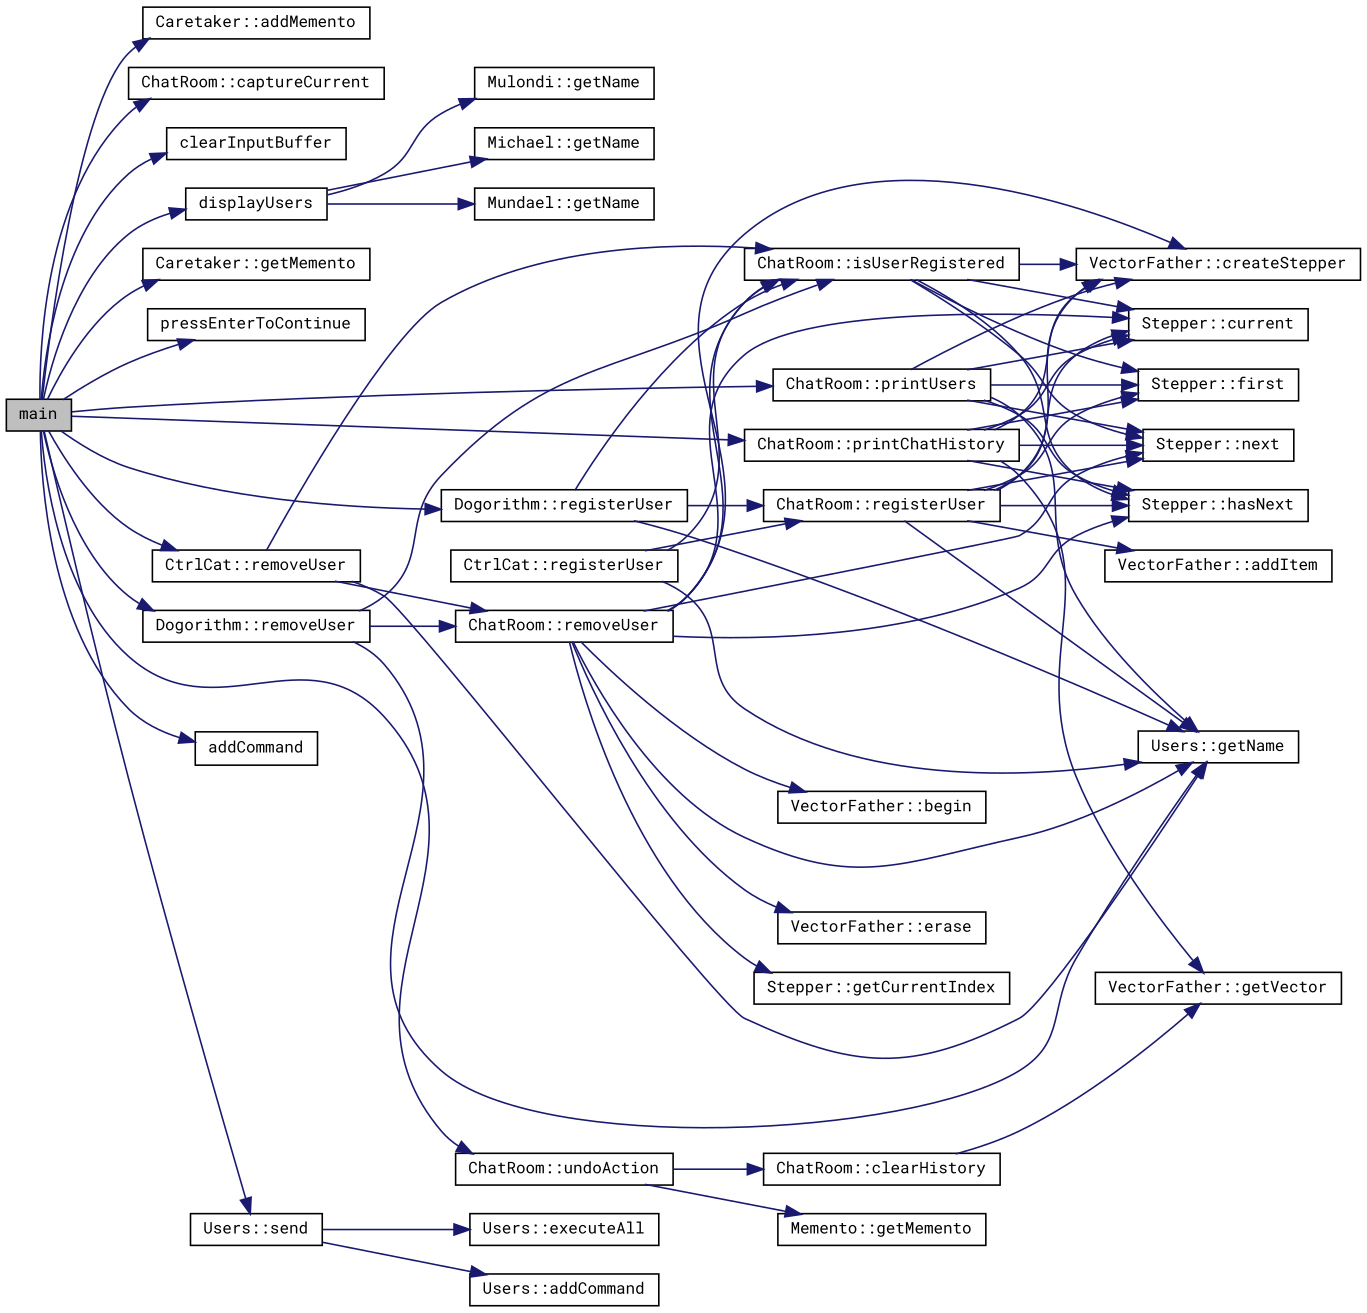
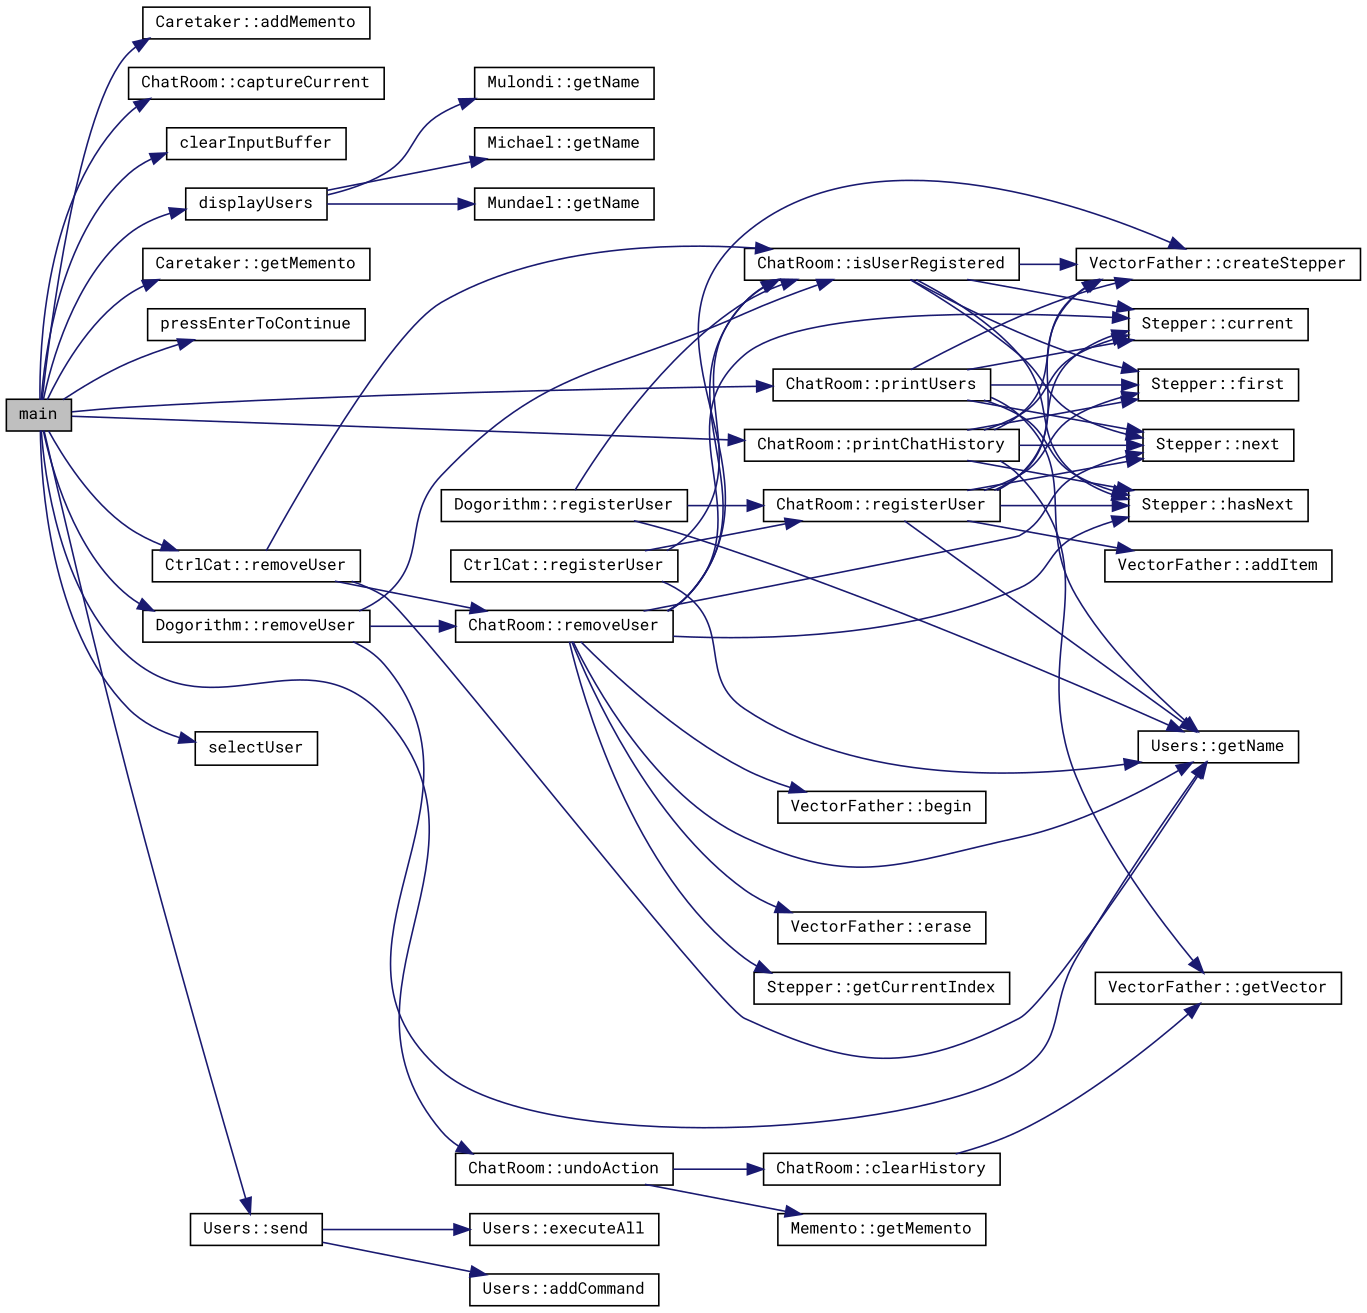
(237, 493) -> none
(256, 749) -> (256, 749)
